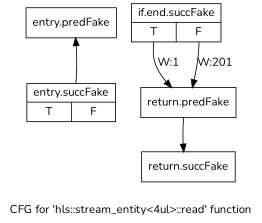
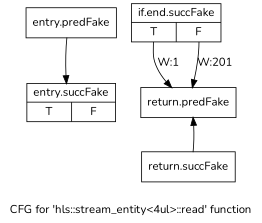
(77, 65) -> (66, 56)
(183, 131) -> (194, 139)
